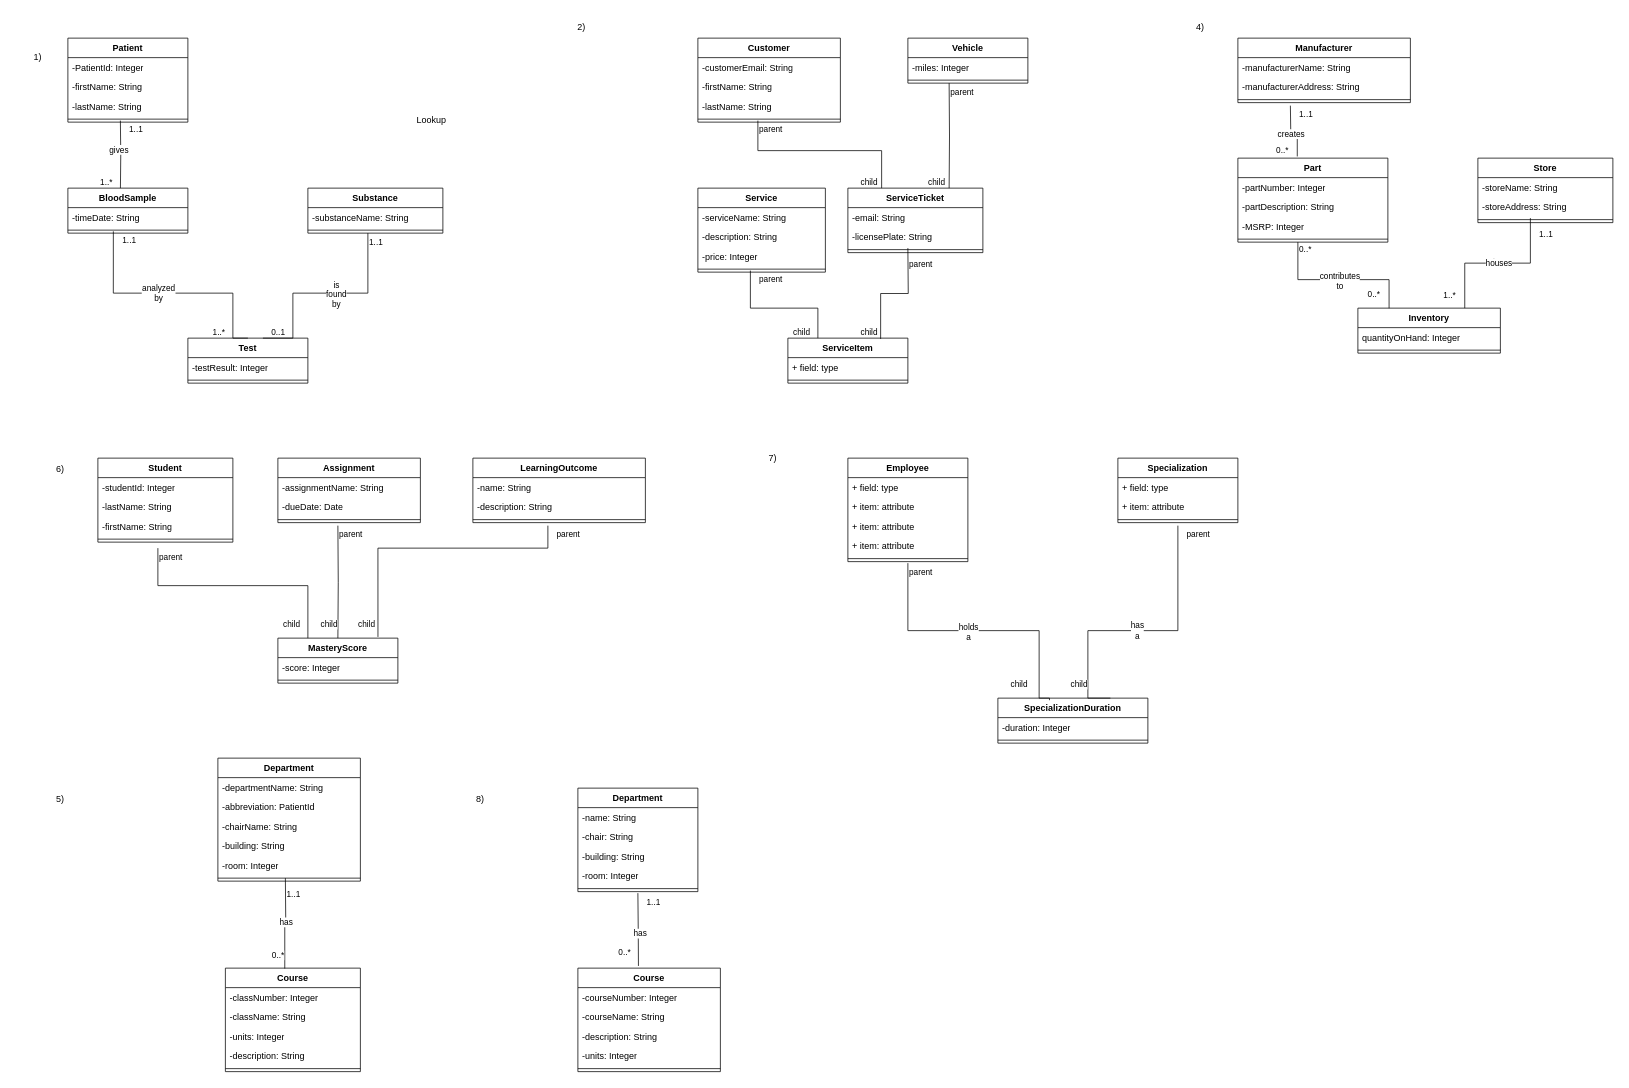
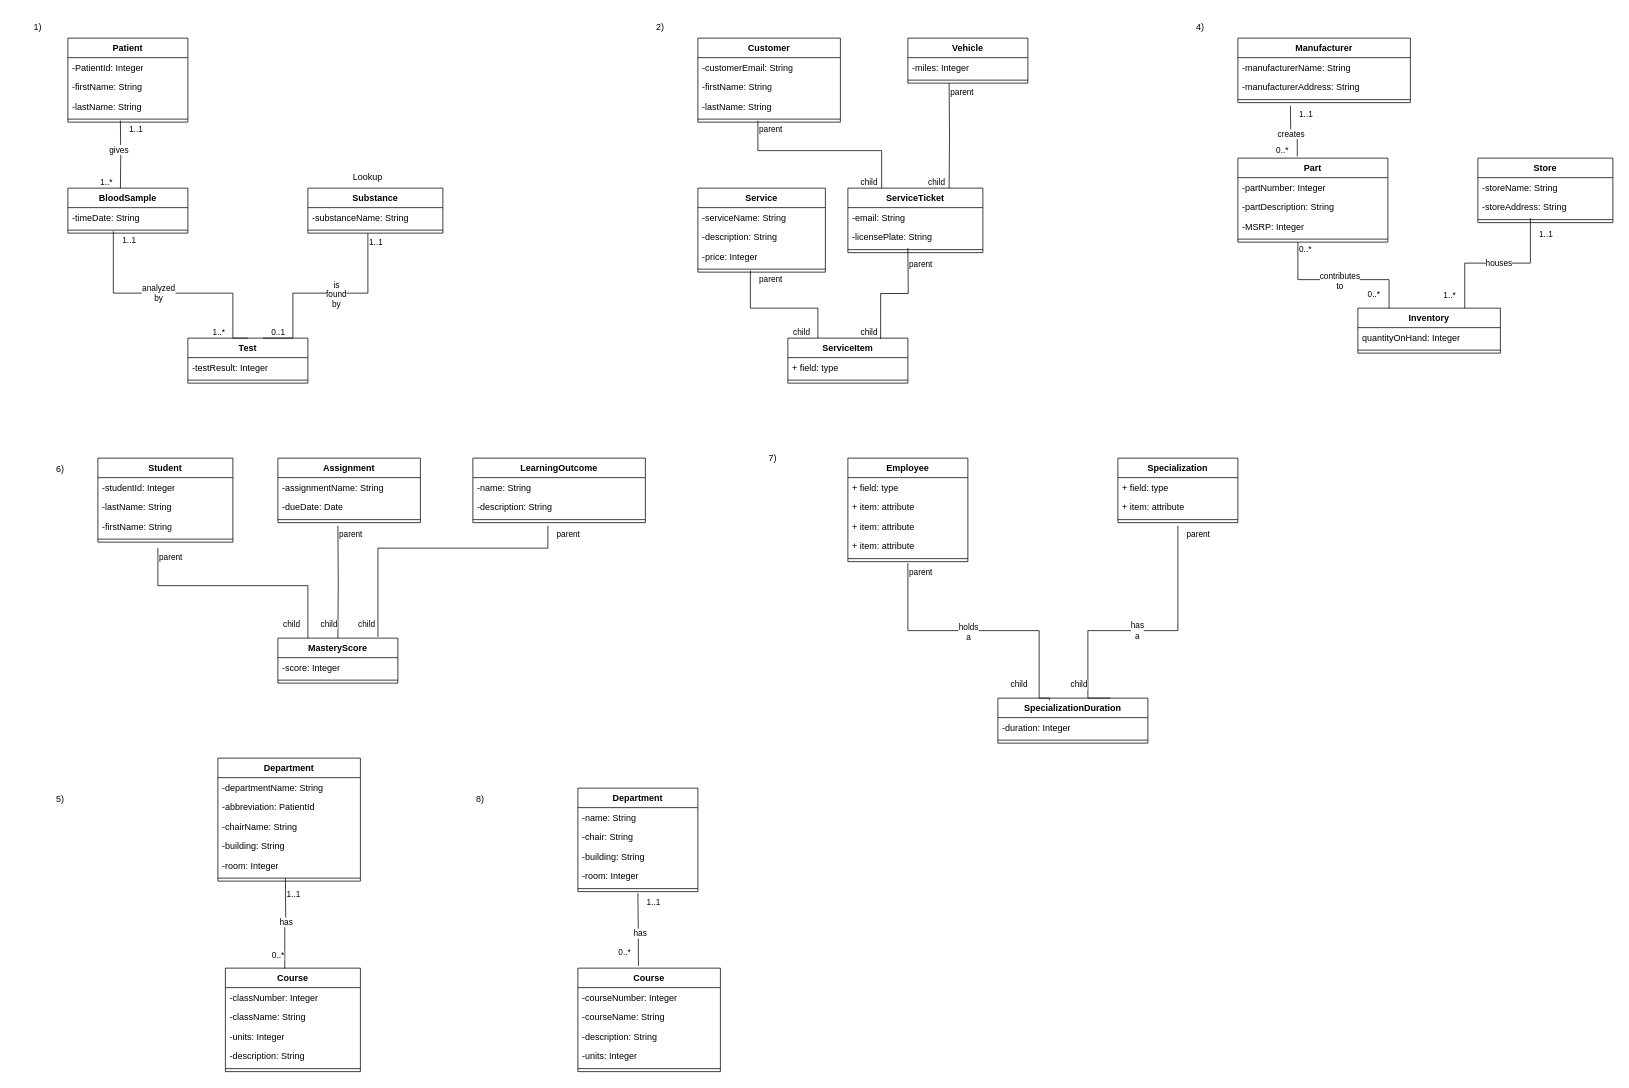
(582, 27) -> (660, 27)
(38, 57) -> (38, 27)
(432, 120) -> (368, 177)
